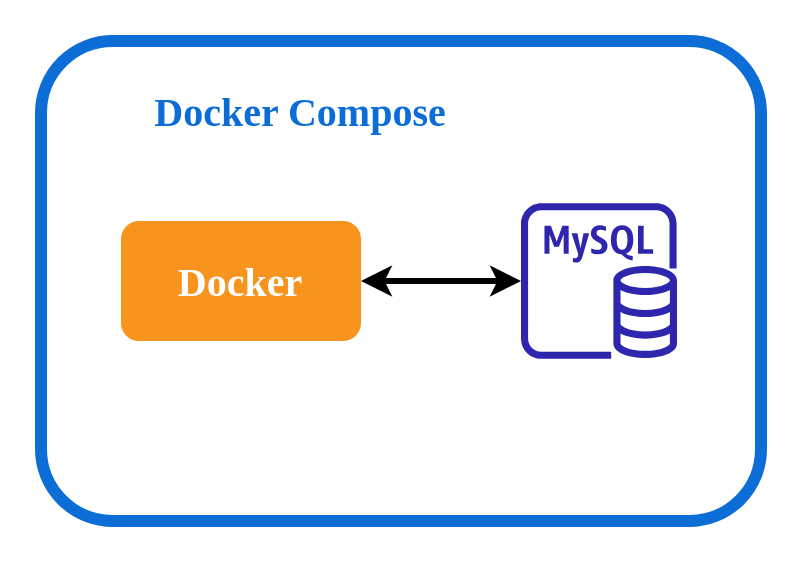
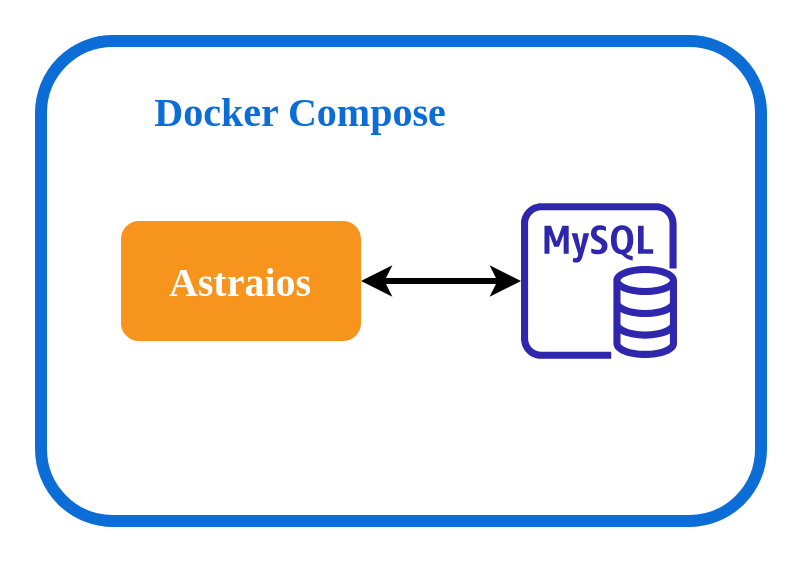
(241, 281) -> (241, 281)
